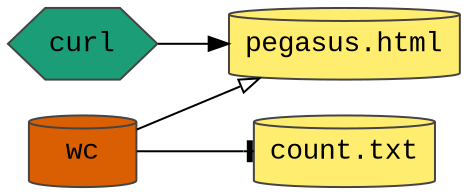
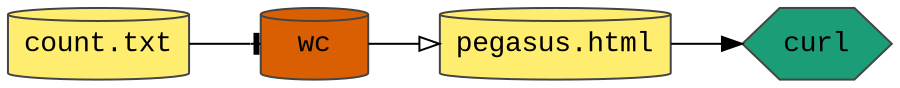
(183, 44) -> (696, 44)
(190, 151) -> (220, 44)
